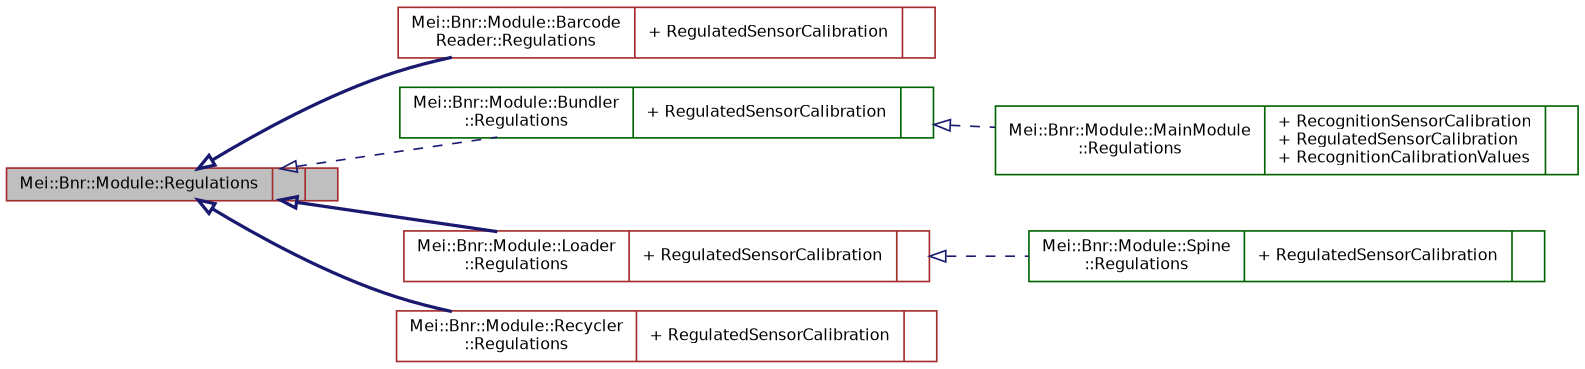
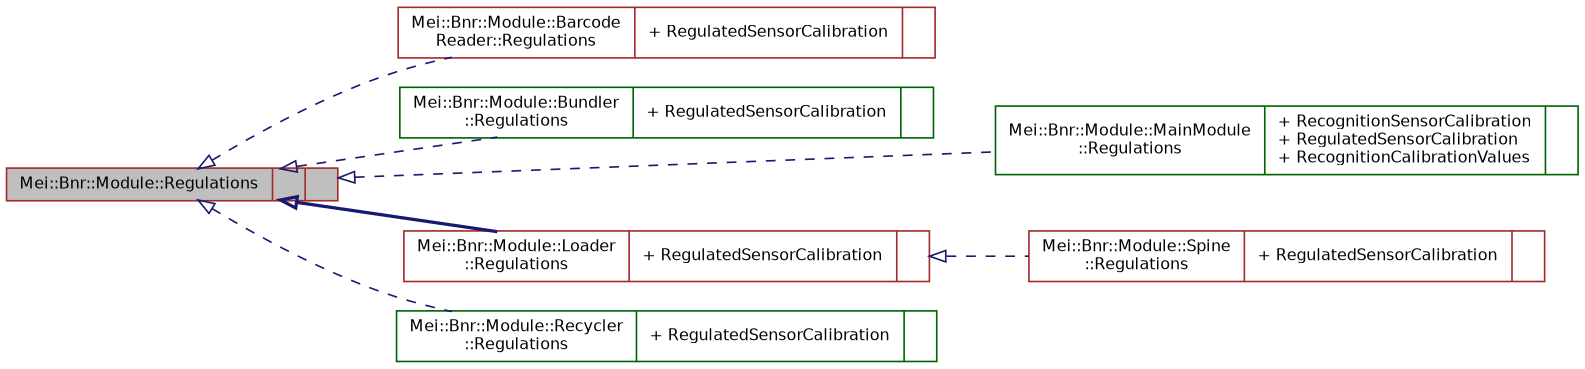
(328, 99) -> (328, 99)
(973, 126) -> (675, 165)
(1287, 256) -> (1287, 256)
(328, 270) -> (328, 270)
(667, 336) -> (667, 336)
